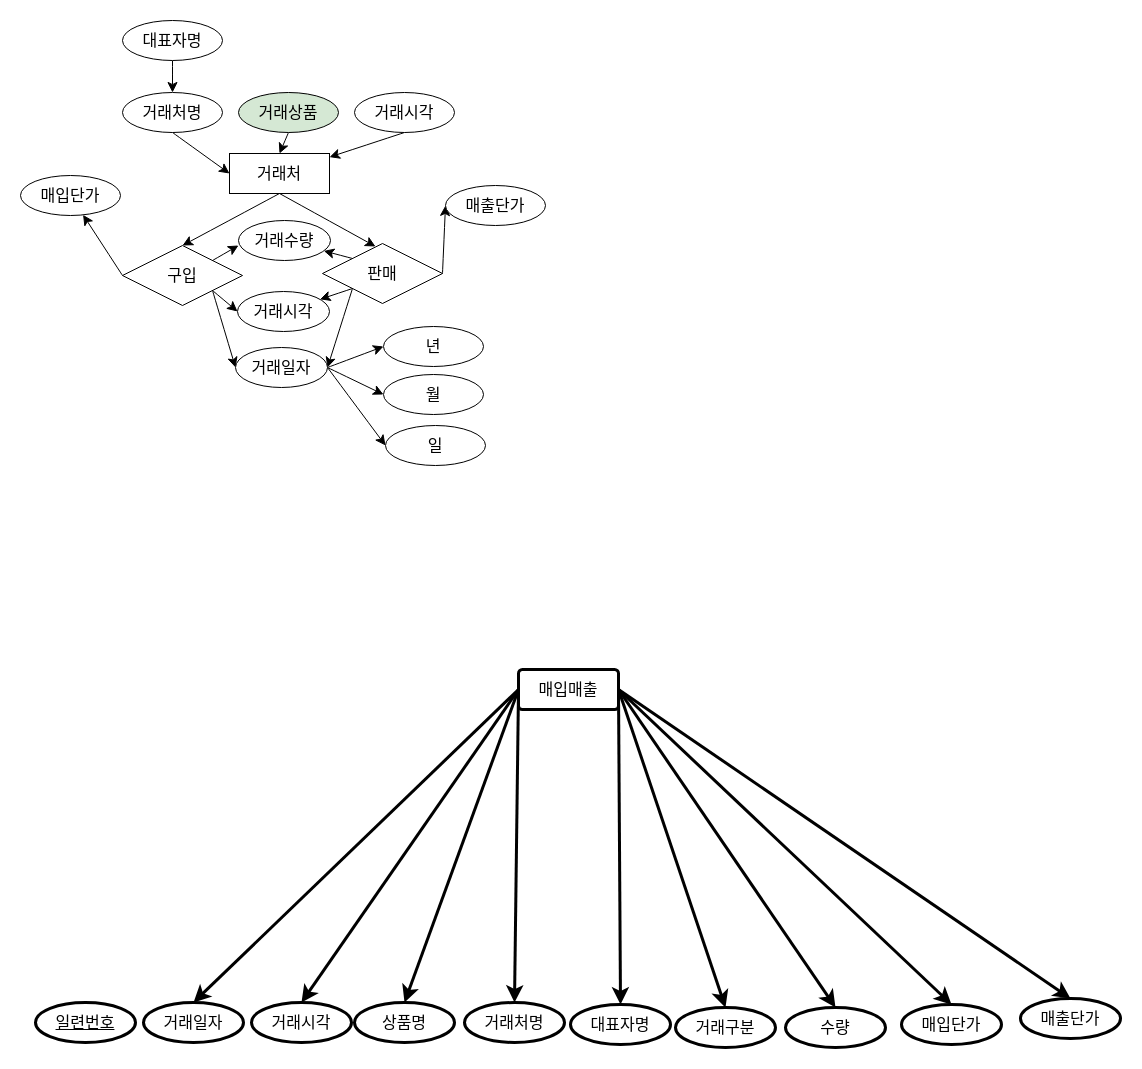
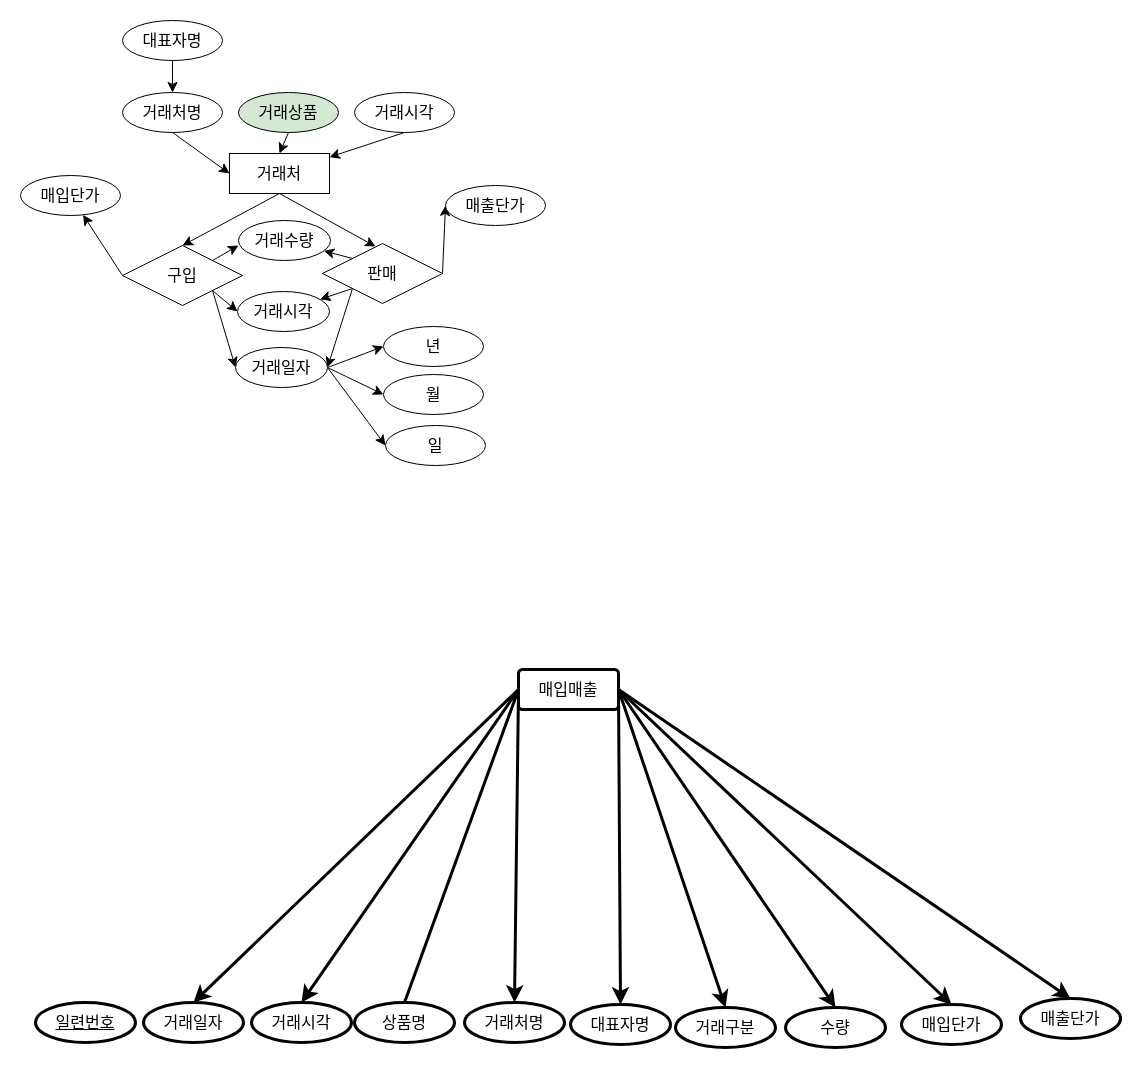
(409, 990) -> (408, 994)
